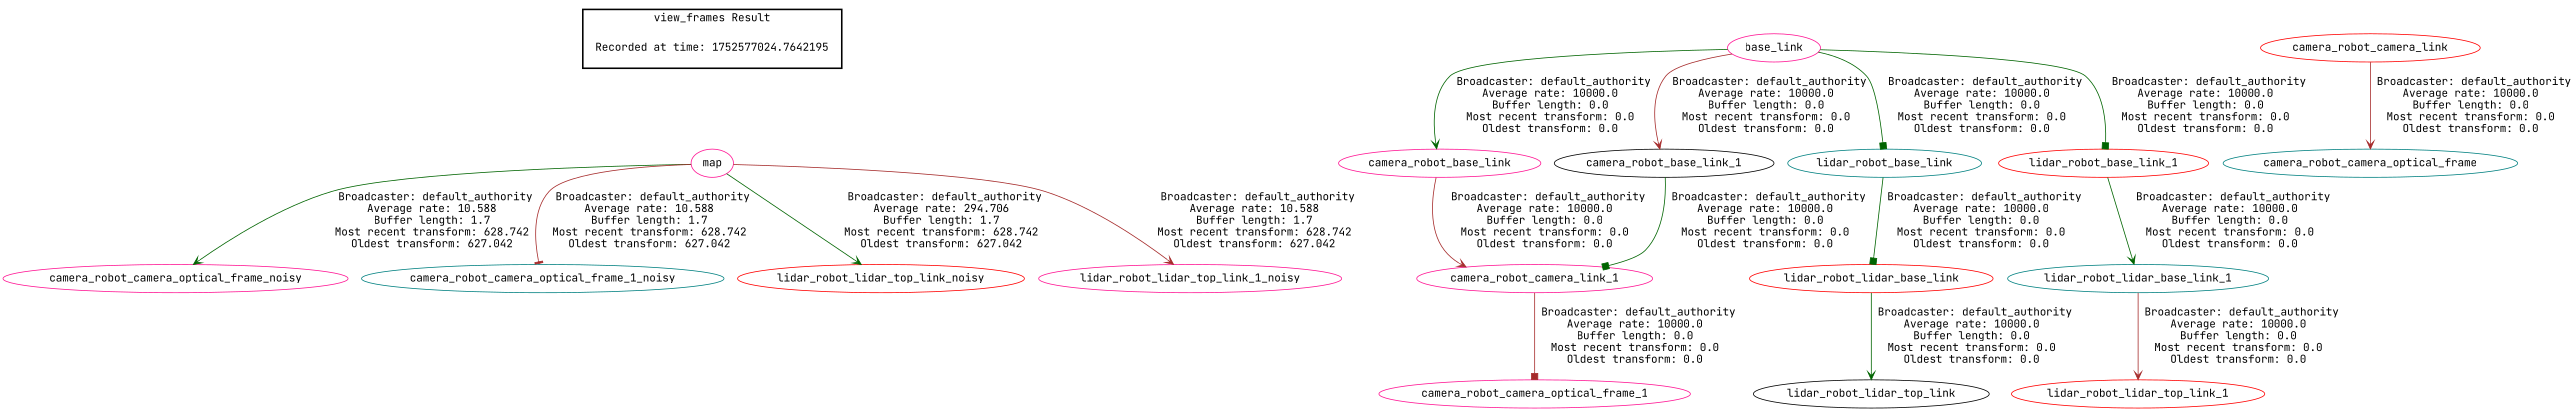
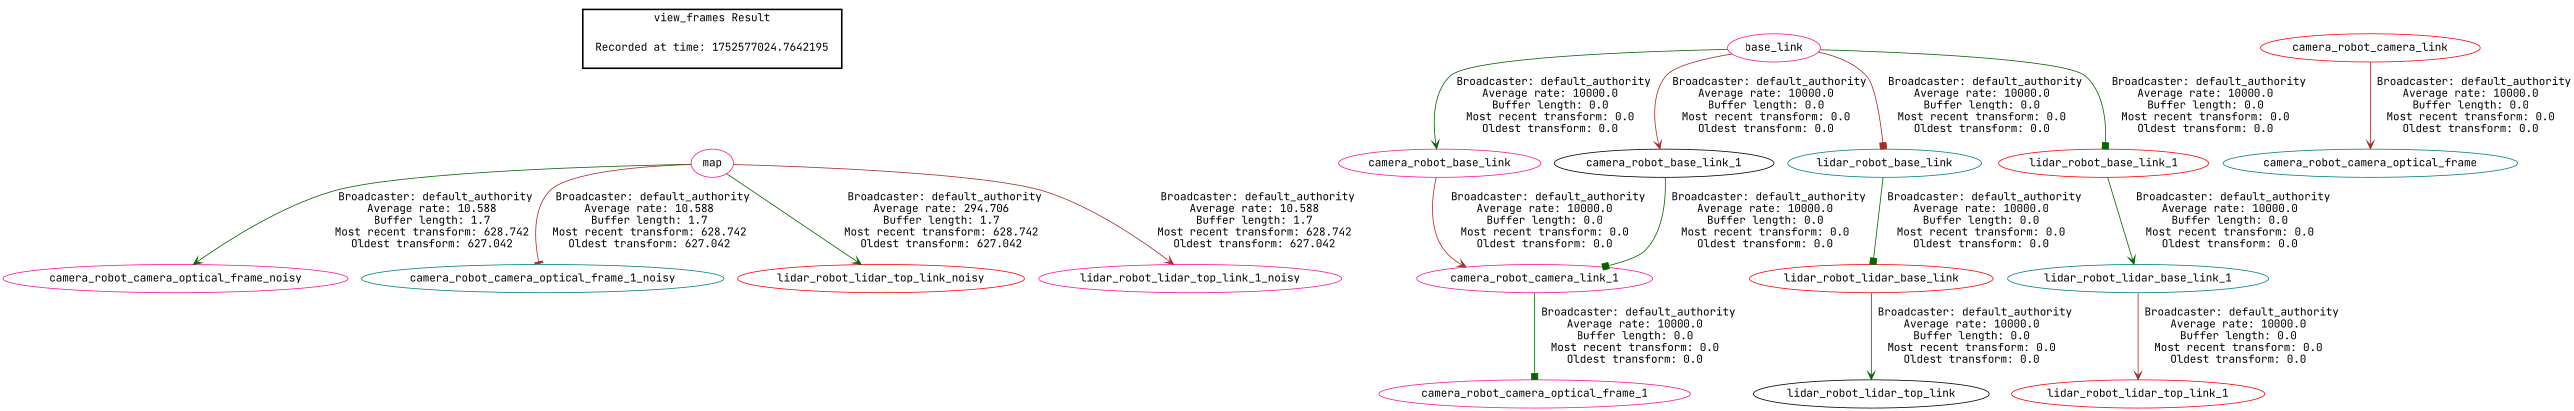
(1870, 81) -> (1870, 81)
(1535, 332) -> (1535, 332)
